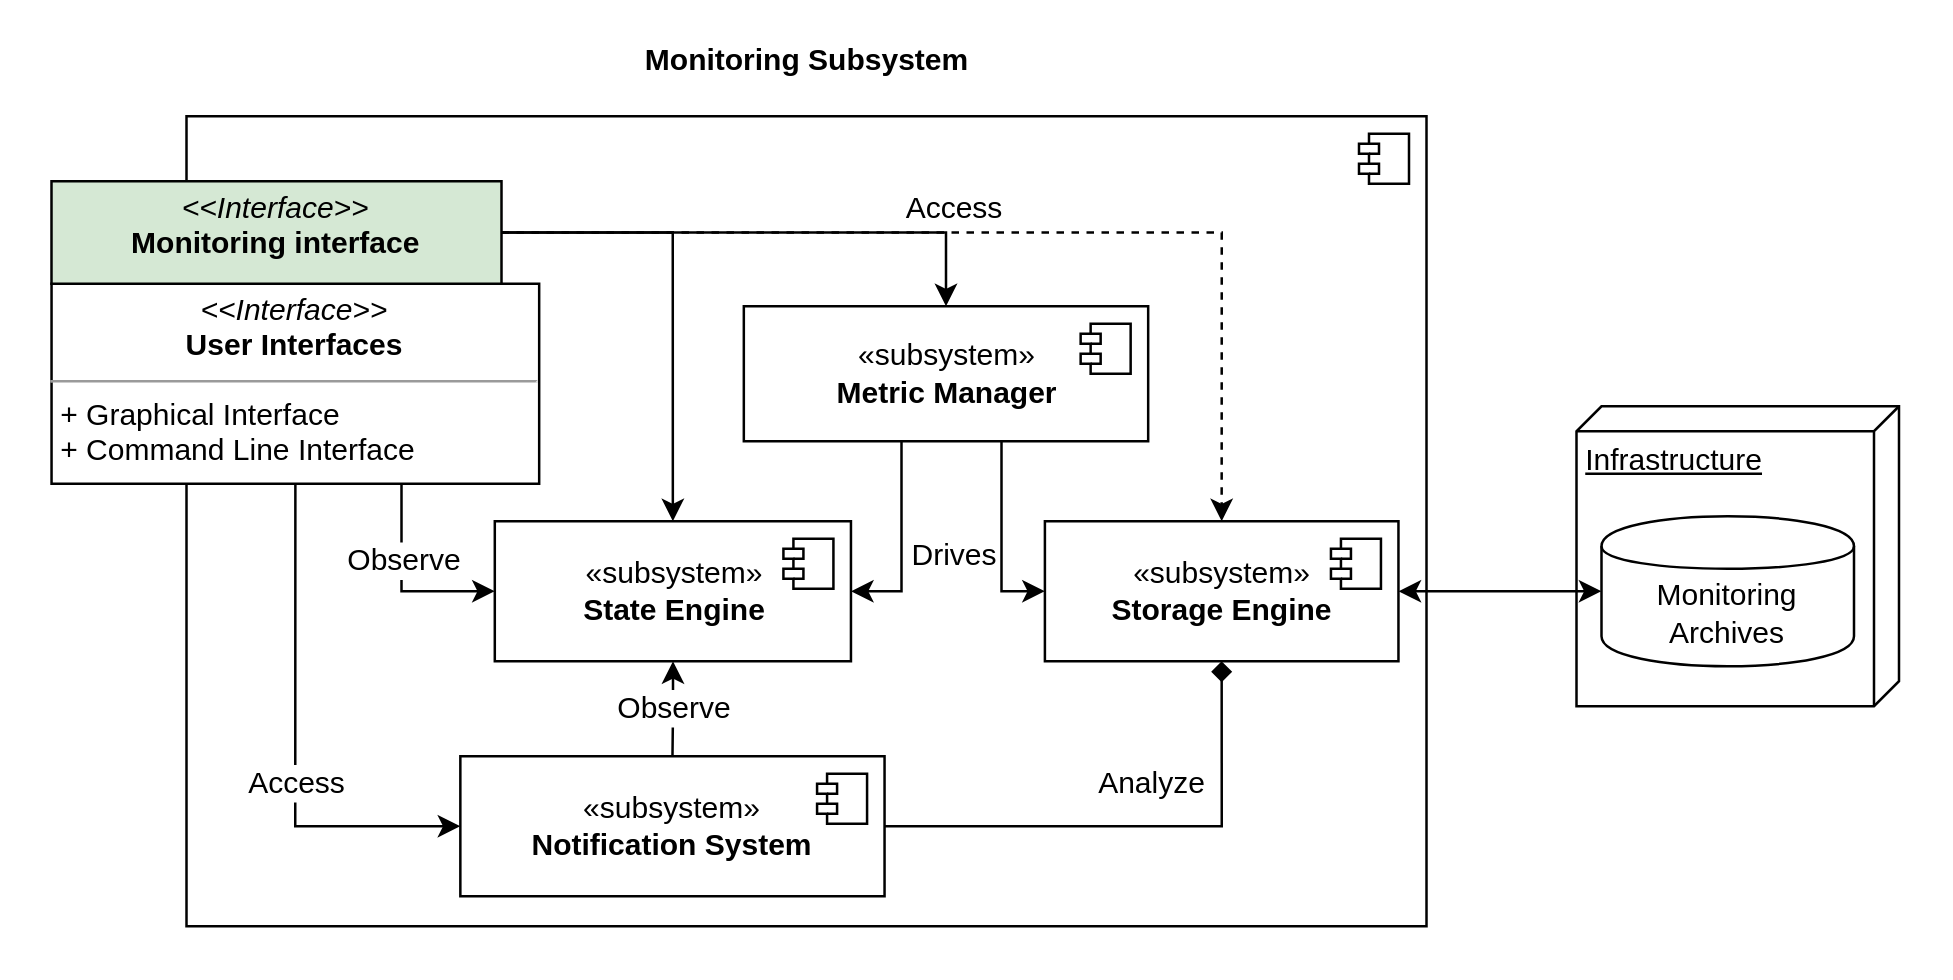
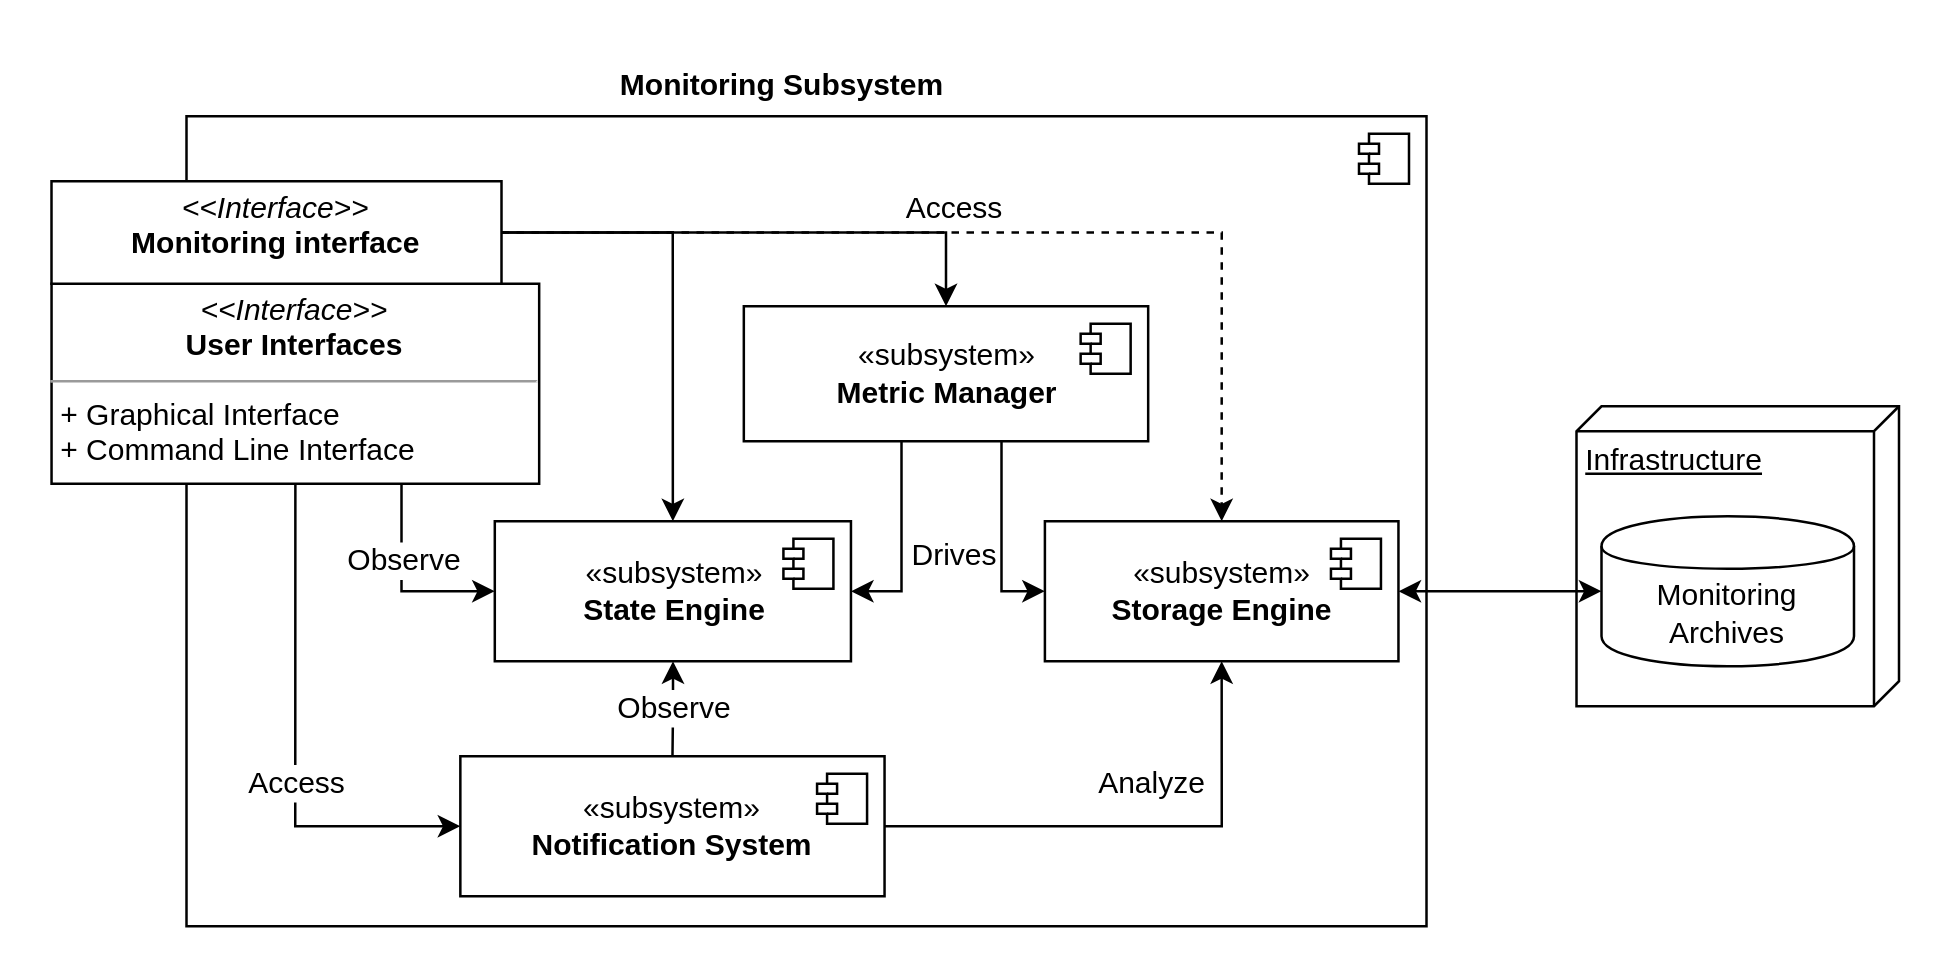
(808, 59) -> (783, 84)
(276, 233) -> (276, 233)
(1221, 682) -> (1221, 680)
